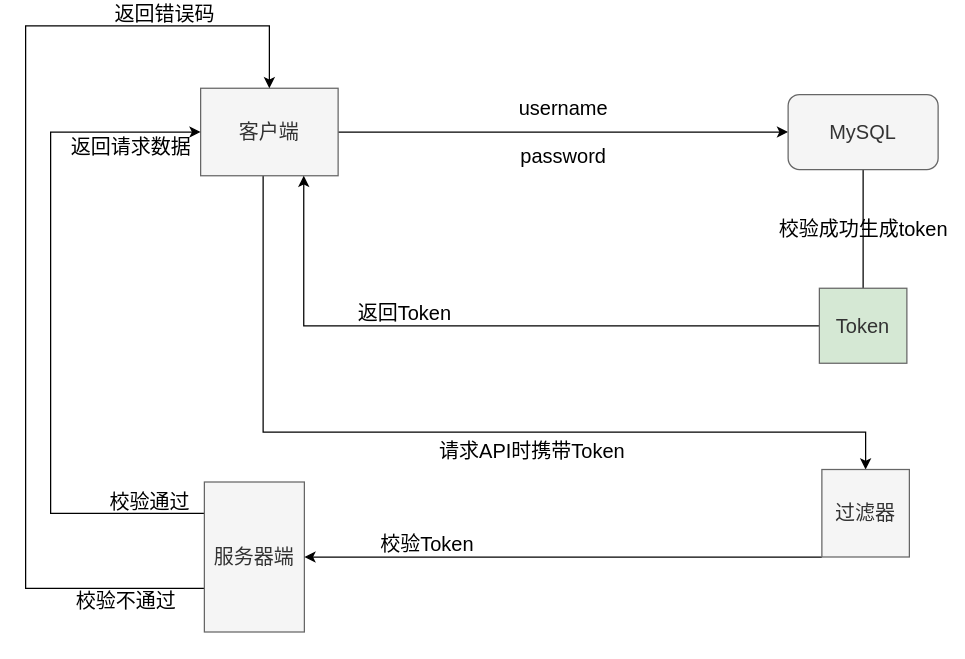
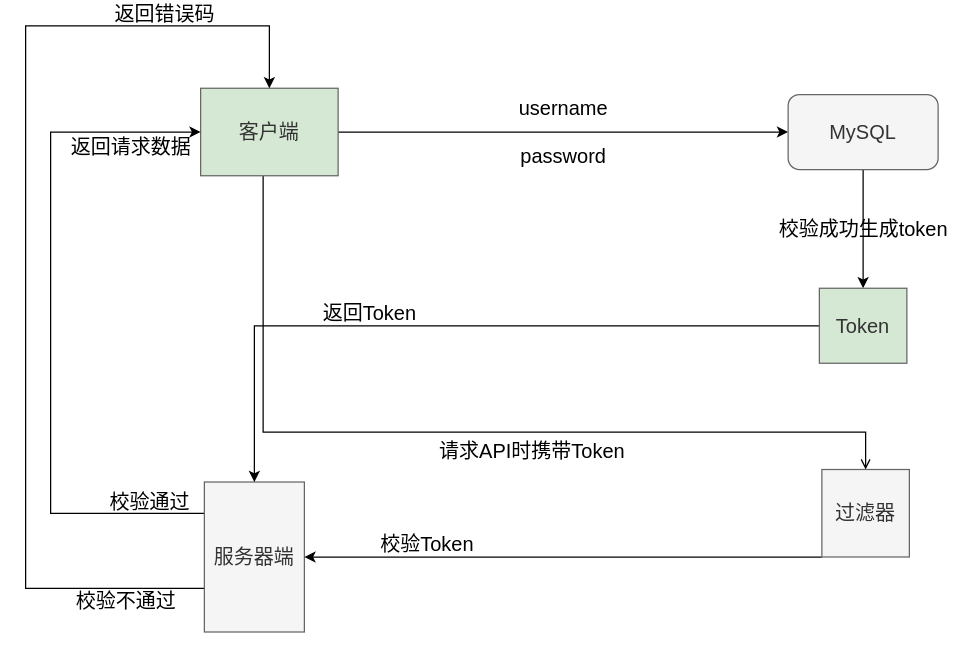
(269, 132) -> (269, 132)
(304, 256) -> (254, 374)
(863, 281) -> (863, 278)
(866, 459) -> (866, 461)
